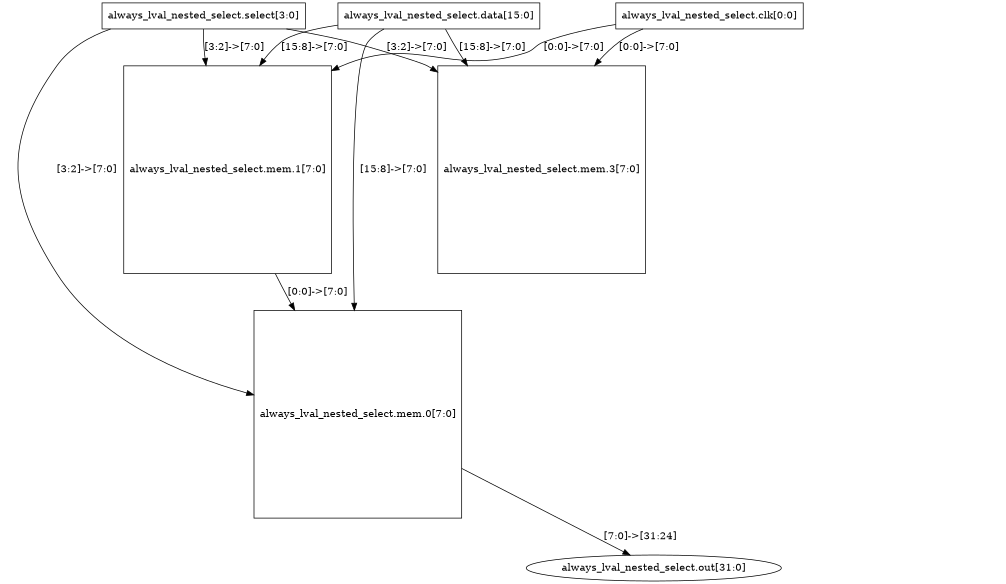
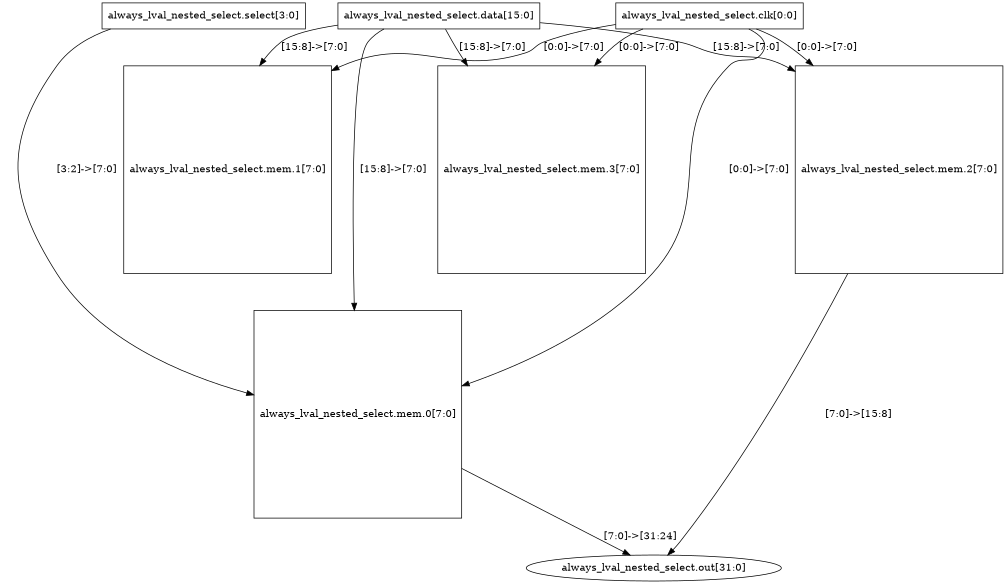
(204, 44) -> none
(360, 45) -> none
none -> (899, 170)
(283, 289) -> (674, 241)
